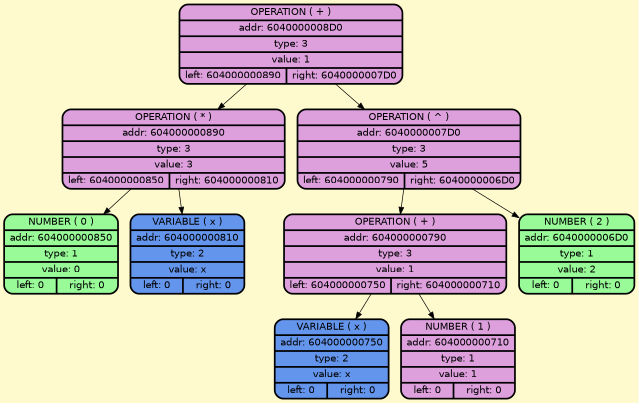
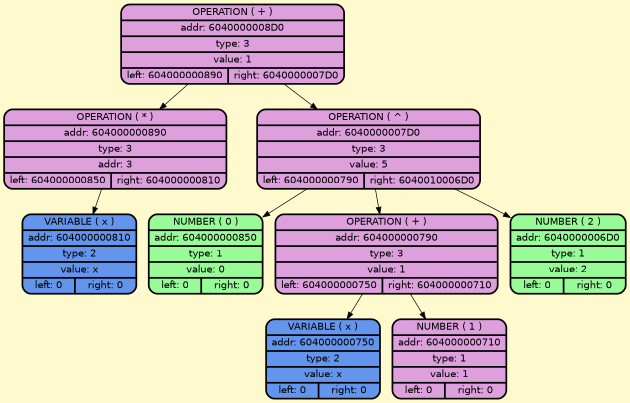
(174, 165) -> (115, 165)
(462, 181) -> (422, 181)
(120, 199) -> (288, 201)
